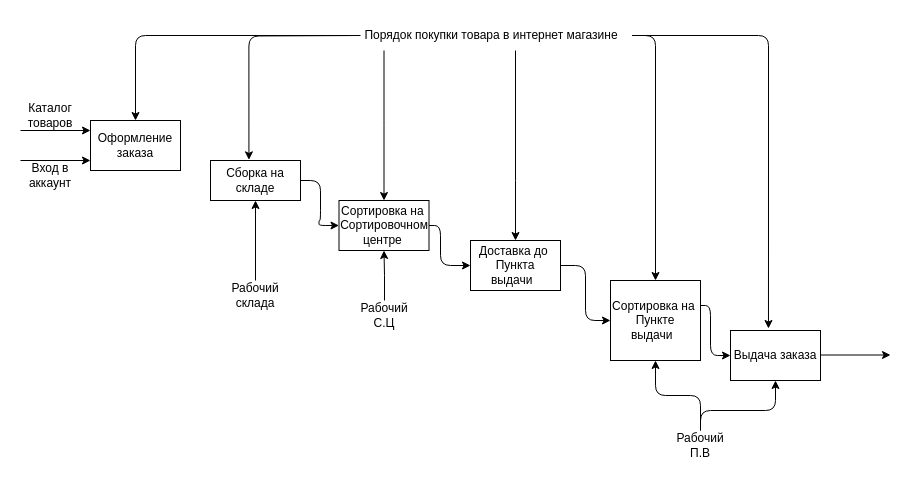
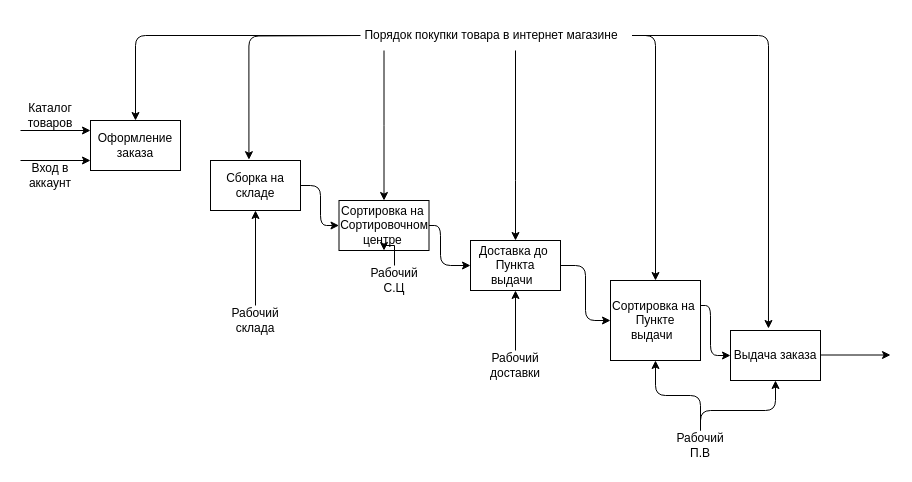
(256, 181) -> (256, 186)
(256, 296) -> (256, 321)
(385, 316) -> (395, 281)
none -> (516, 324)
none -> (516, 366)
